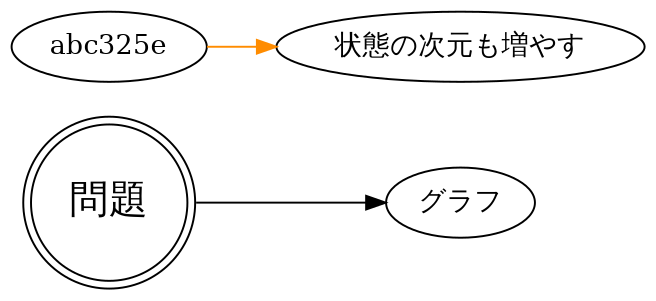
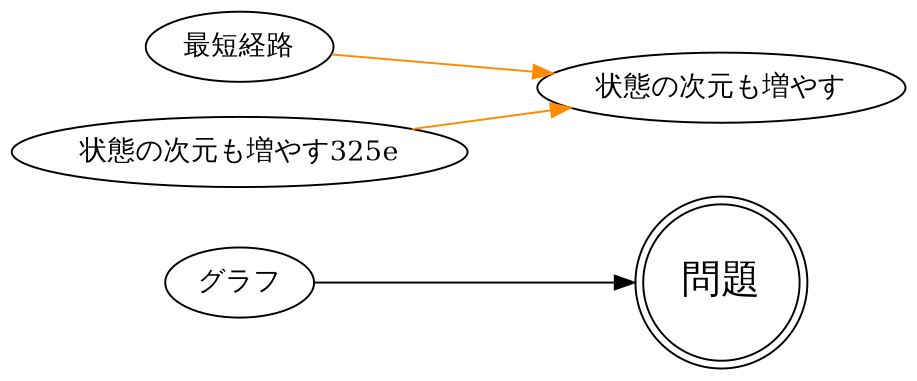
(109, 47) -> (240, 152)
none -> (240, 47)
(281, 203) -> (465, 283)
